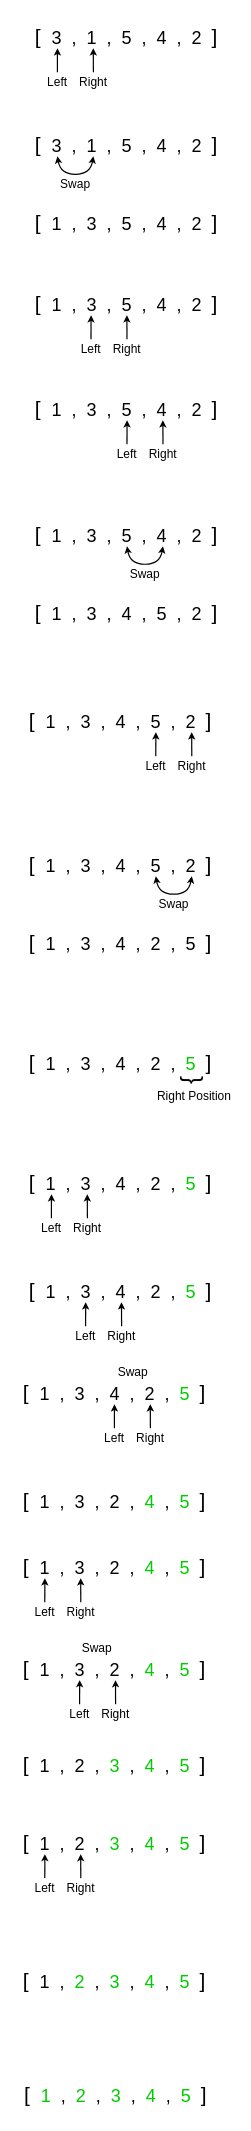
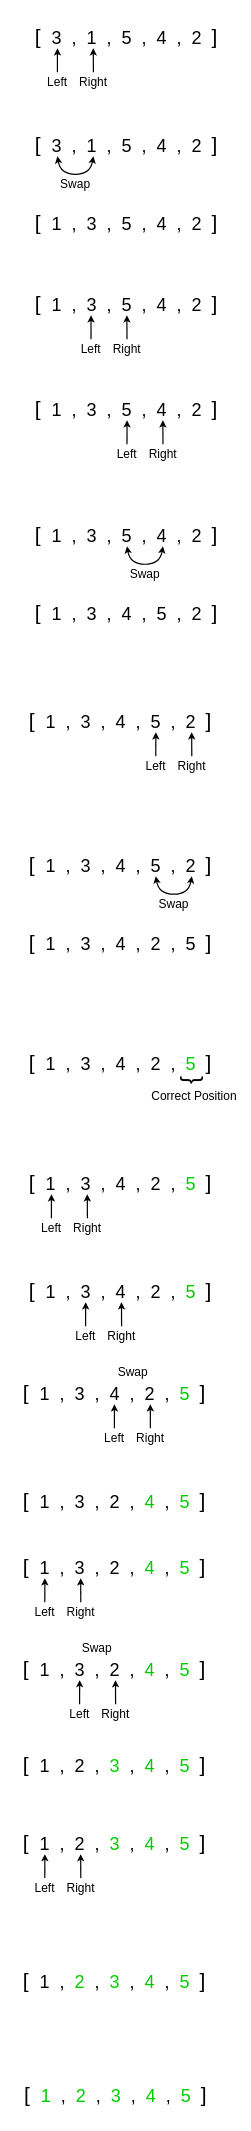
(194, 1095) -> (194, 1095)
